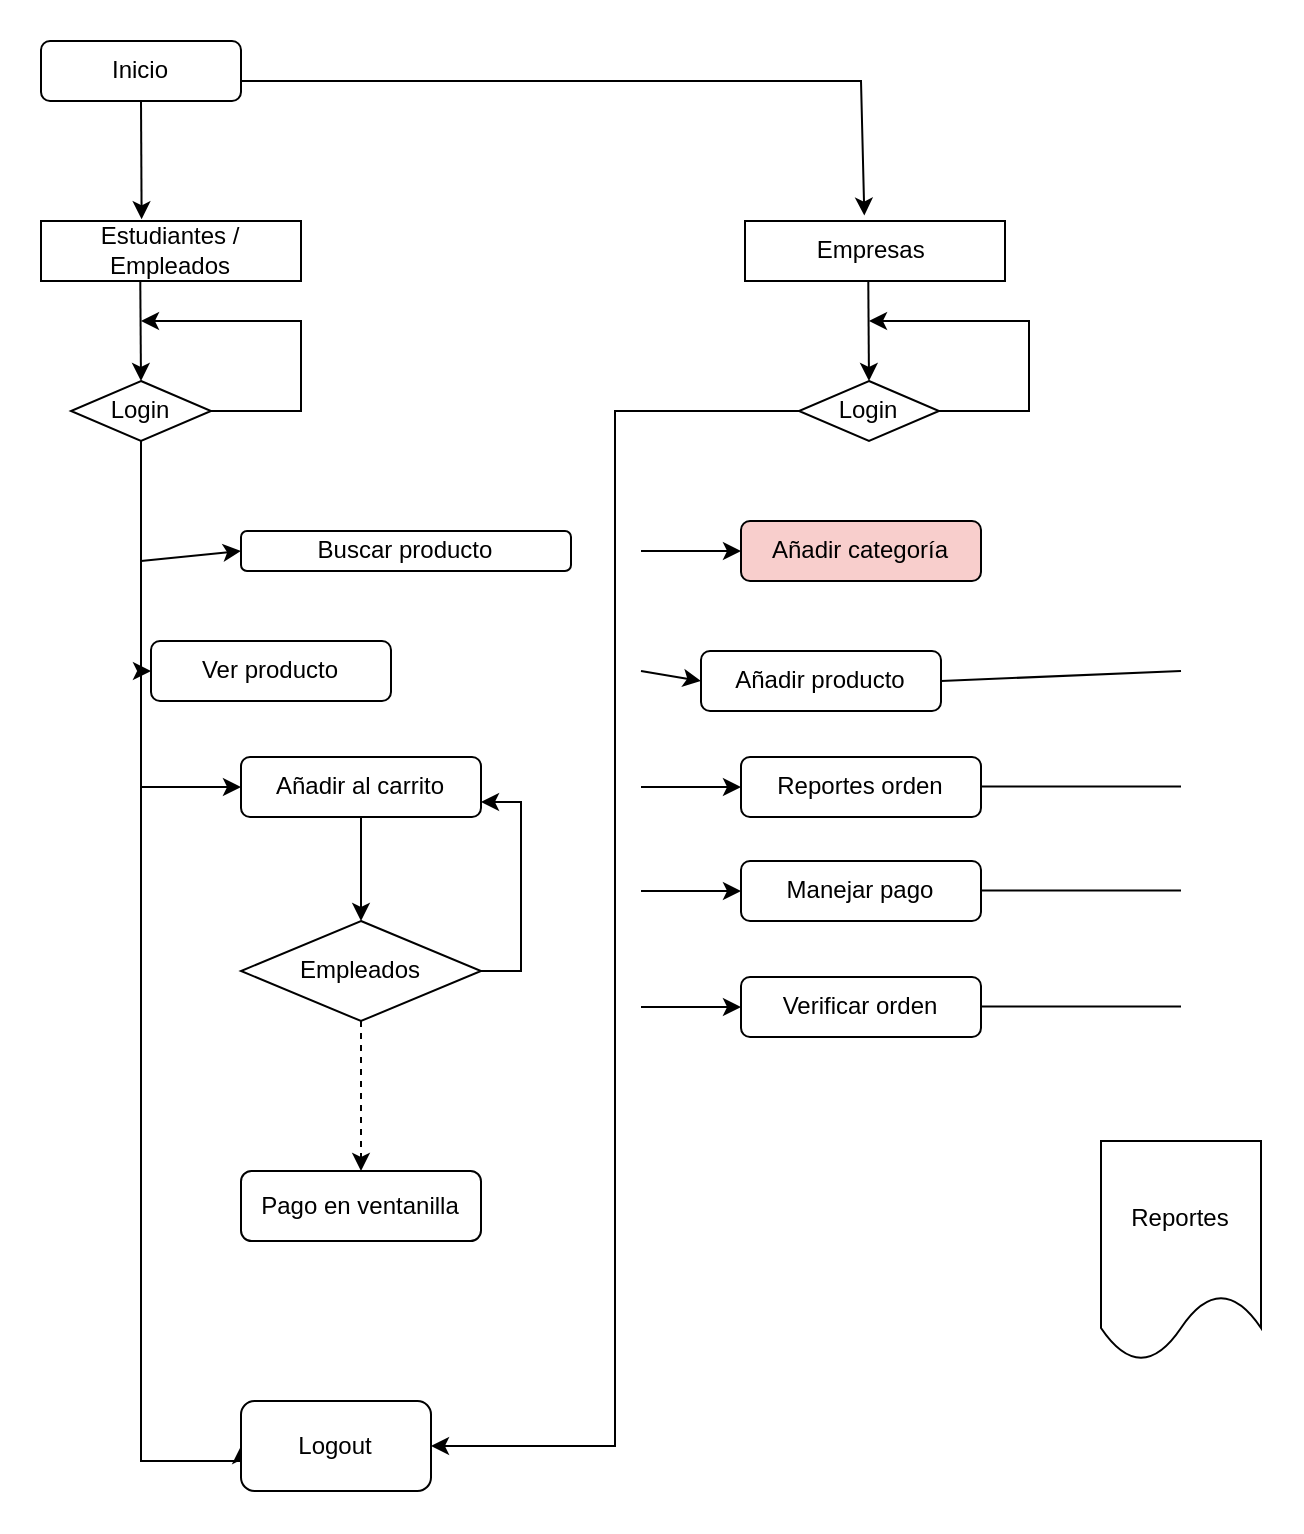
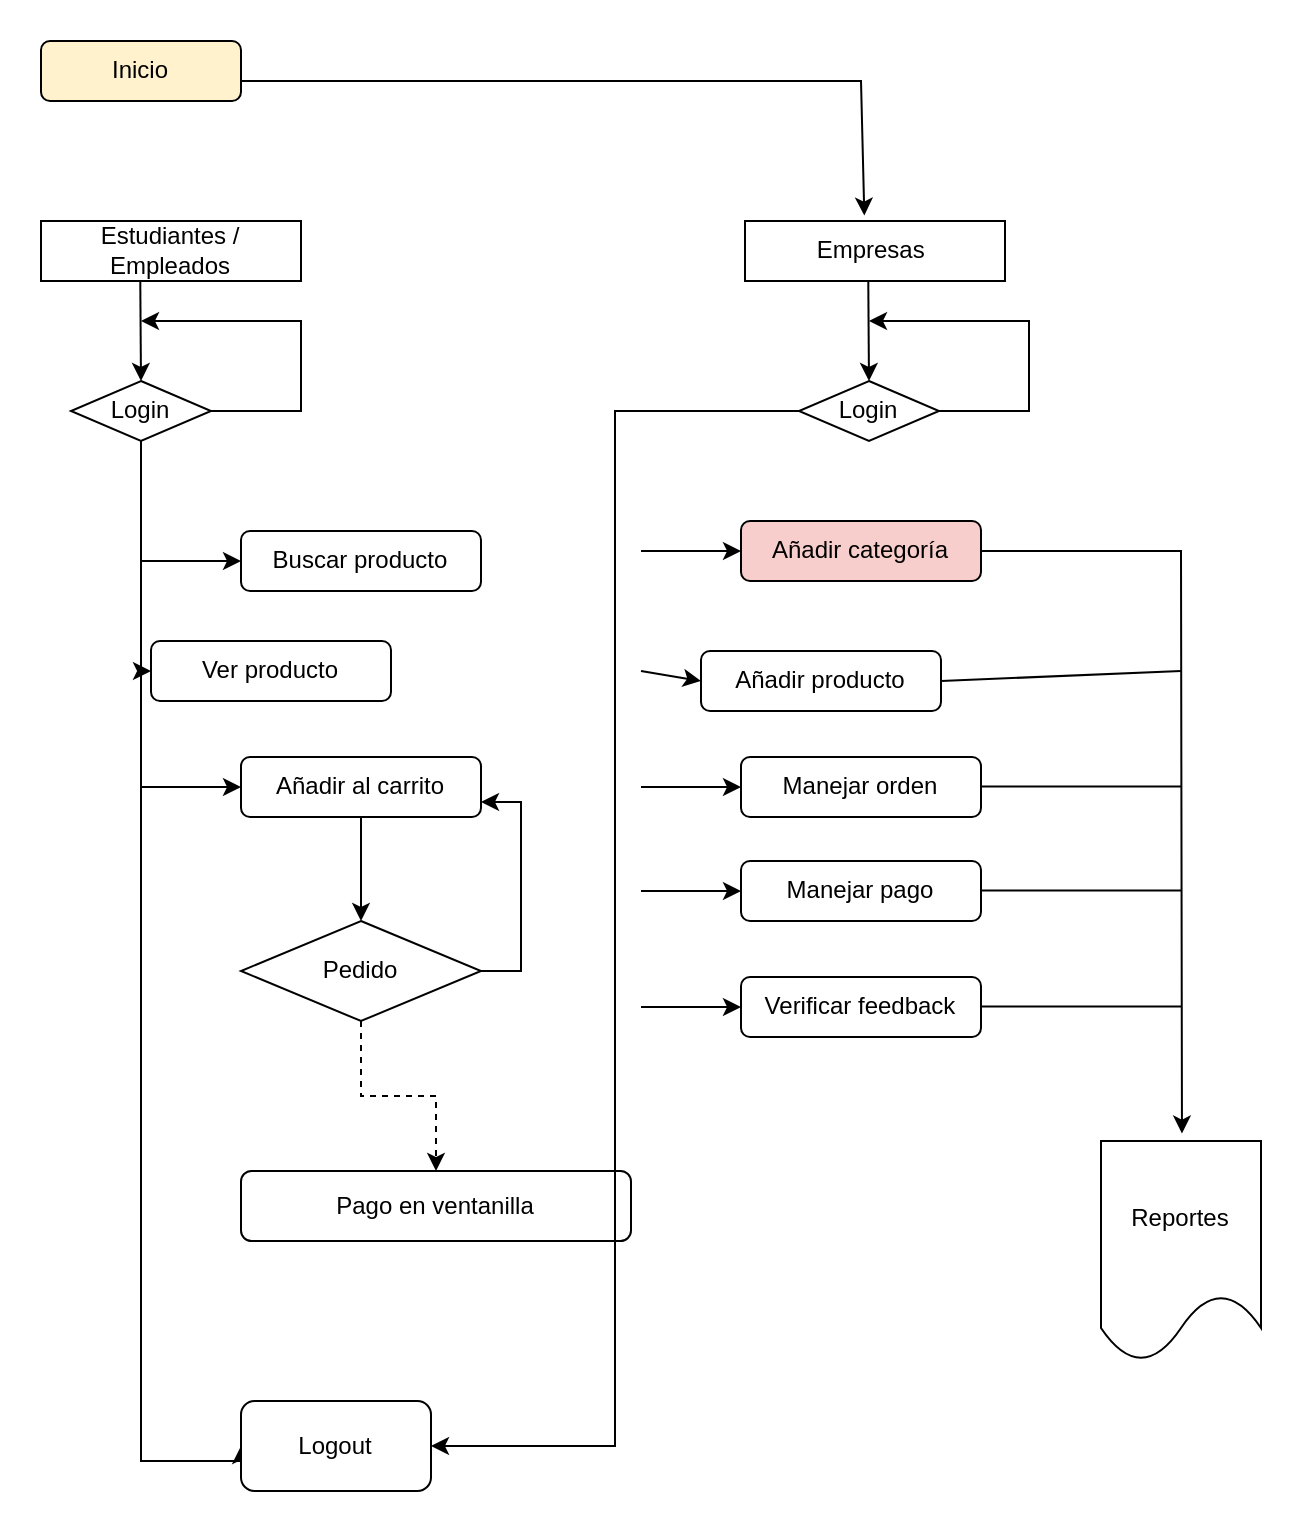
(141, 71) -> (141, 71)
(141, 153) -> none
(406, 551) -> (361, 561)
none -> (1181, 735)
(861, 787) -> (861, 787)
(361, 971) -> (361, 971)
(861, 1007) -> (861, 1007)
(361, 1206) -> (436, 1206)
